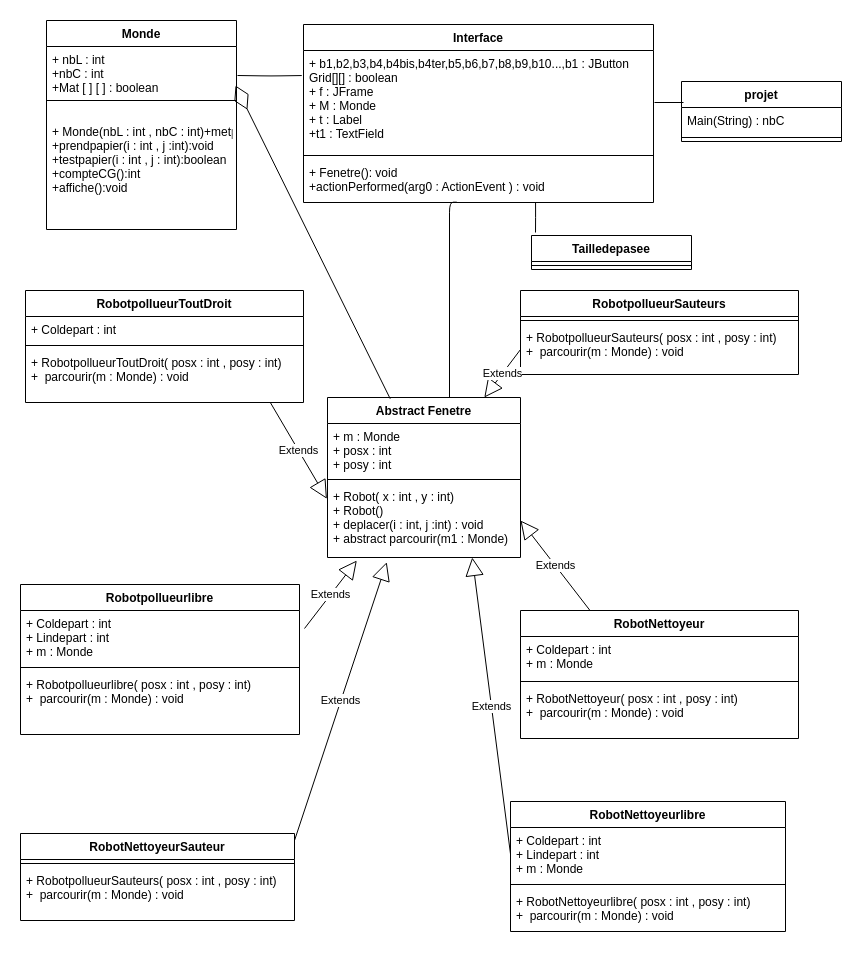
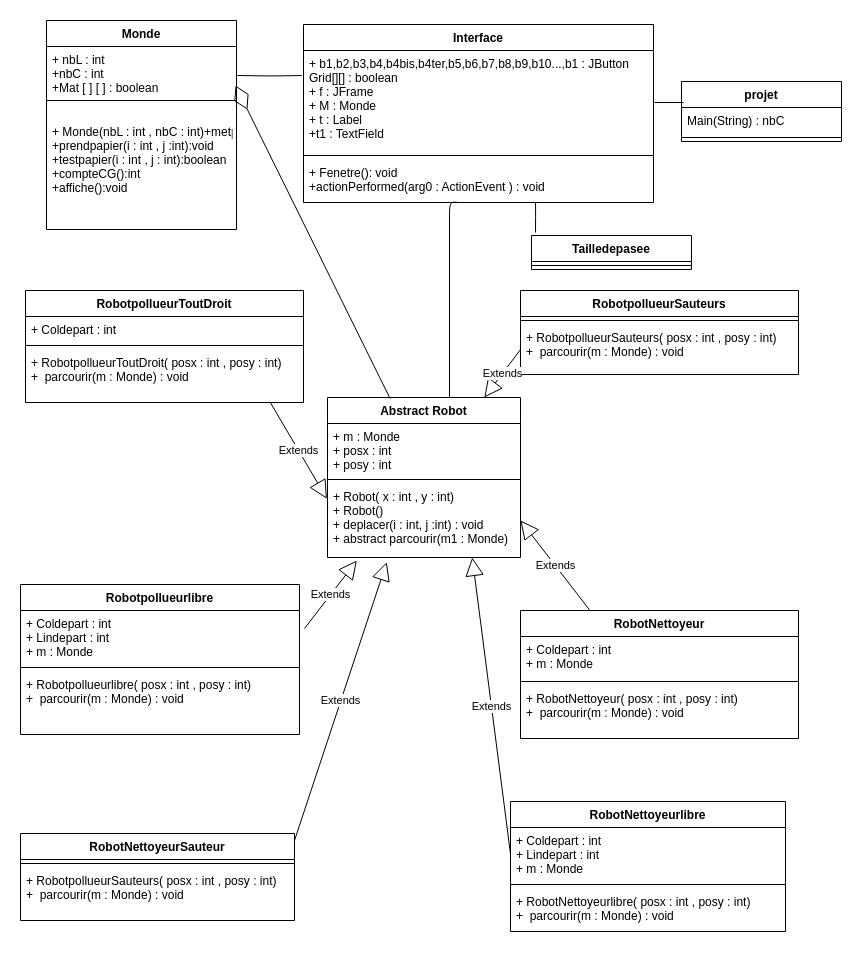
(424, 411) -> (424, 411)
